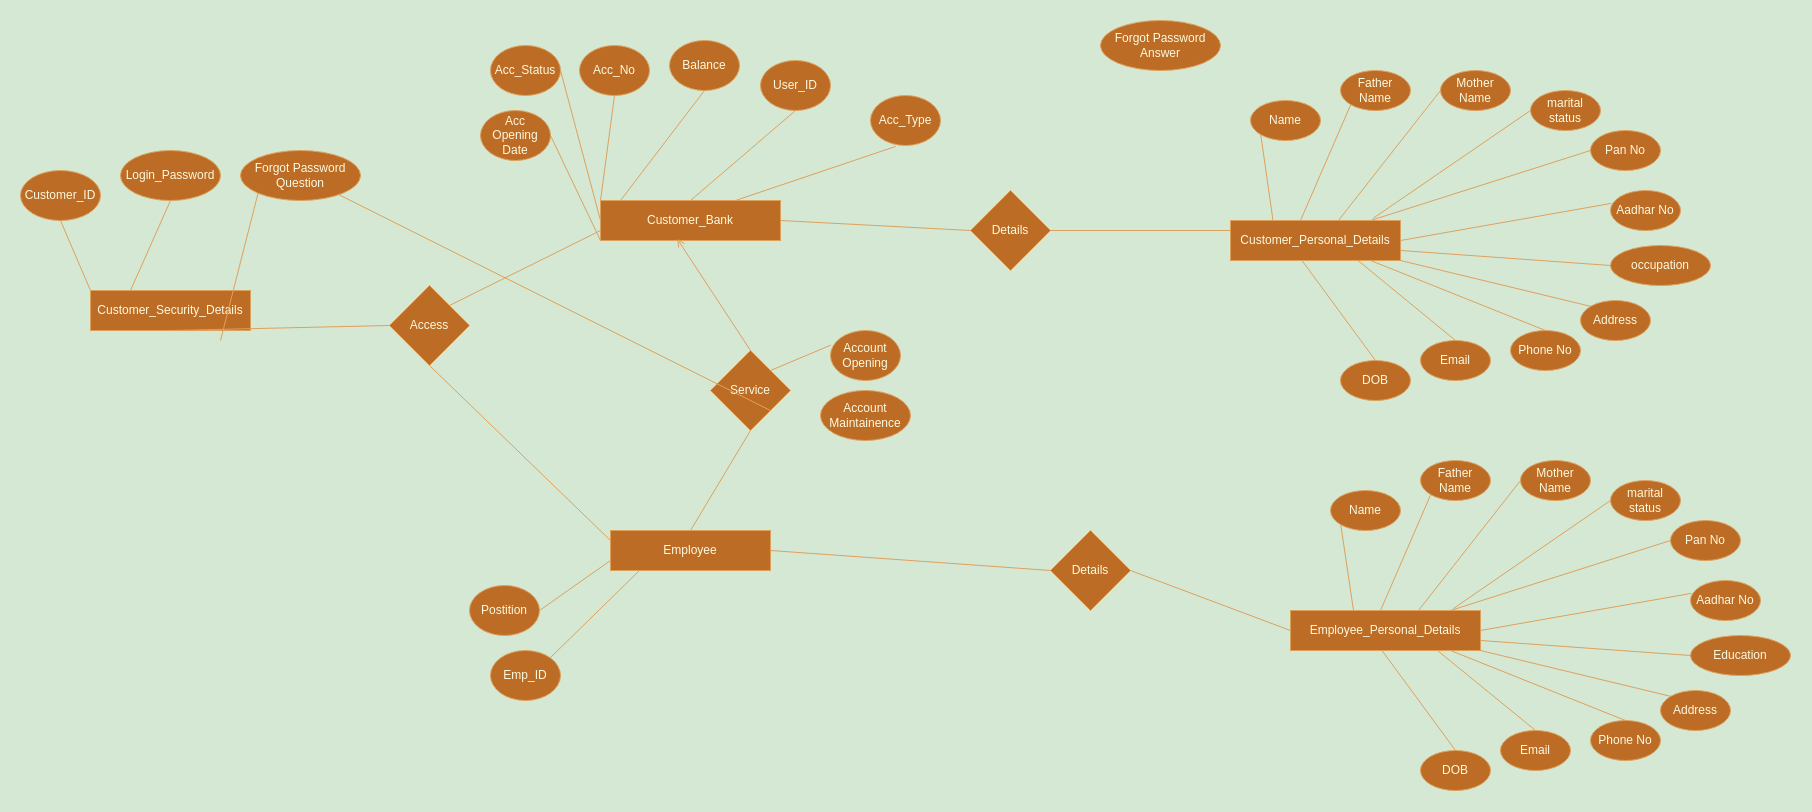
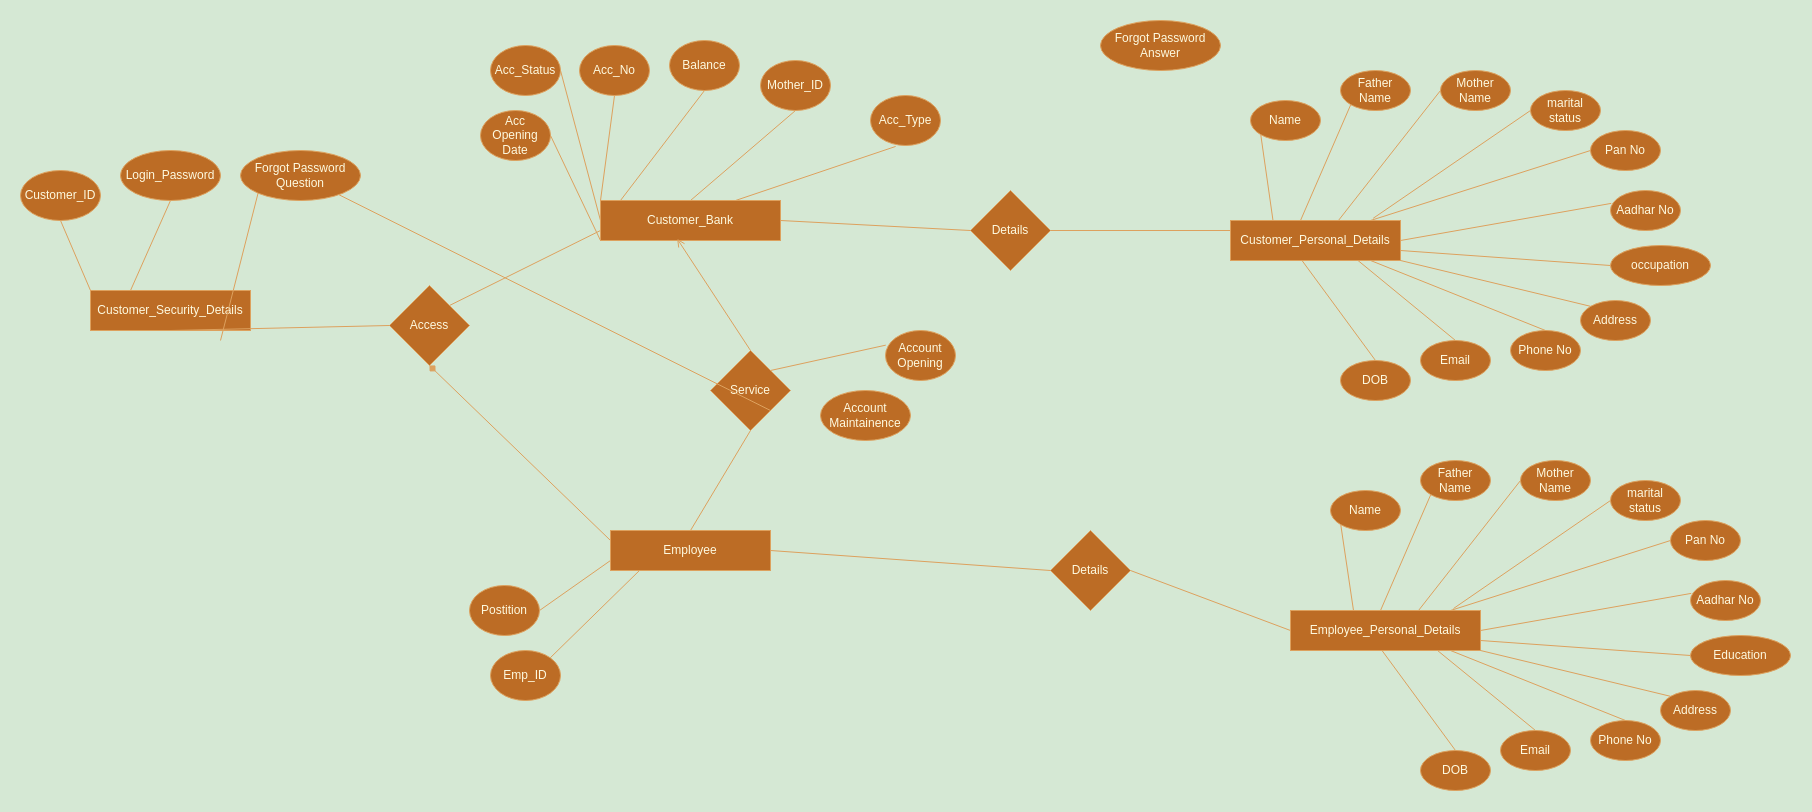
(796, 86) -> (796, 86)
(866, 356) -> (921, 356)
(432, 368) -> (435, 371)
